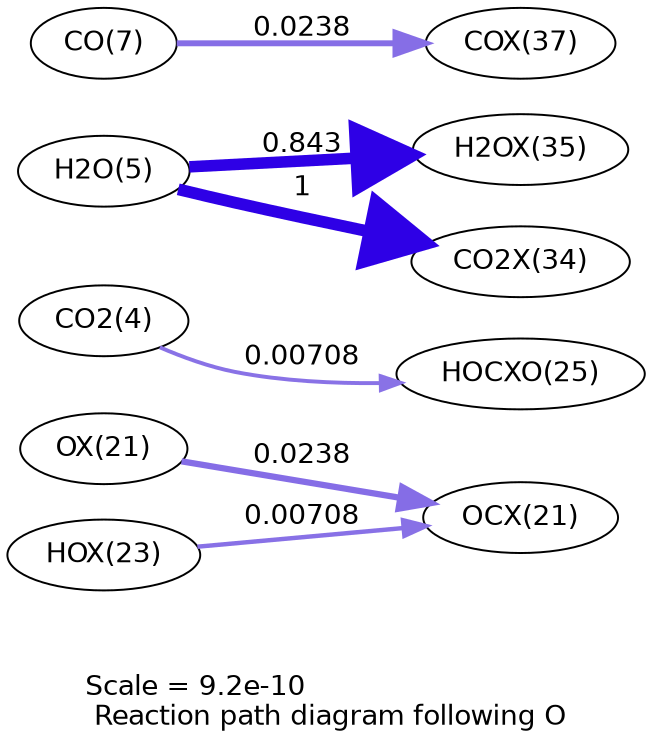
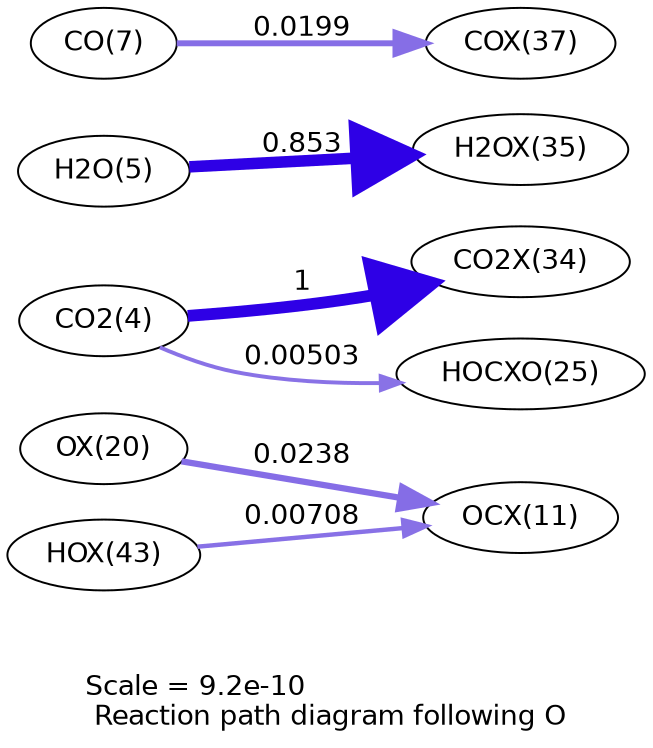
(298, 29) -> (298, 29)
(298, 145) -> (298, 145)
(273, 211) -> (282, 307)
(298, 357) -> (298, 357)
(104, 449) -> (104, 449)
(521, 518) -> (521, 518)
(104, 555) -> (104, 555)
